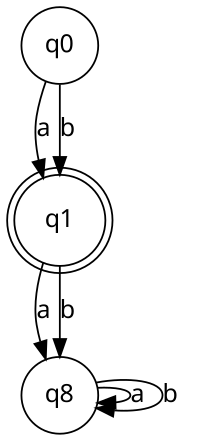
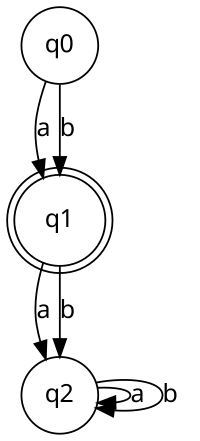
(60, 395) -> (60, 395)
